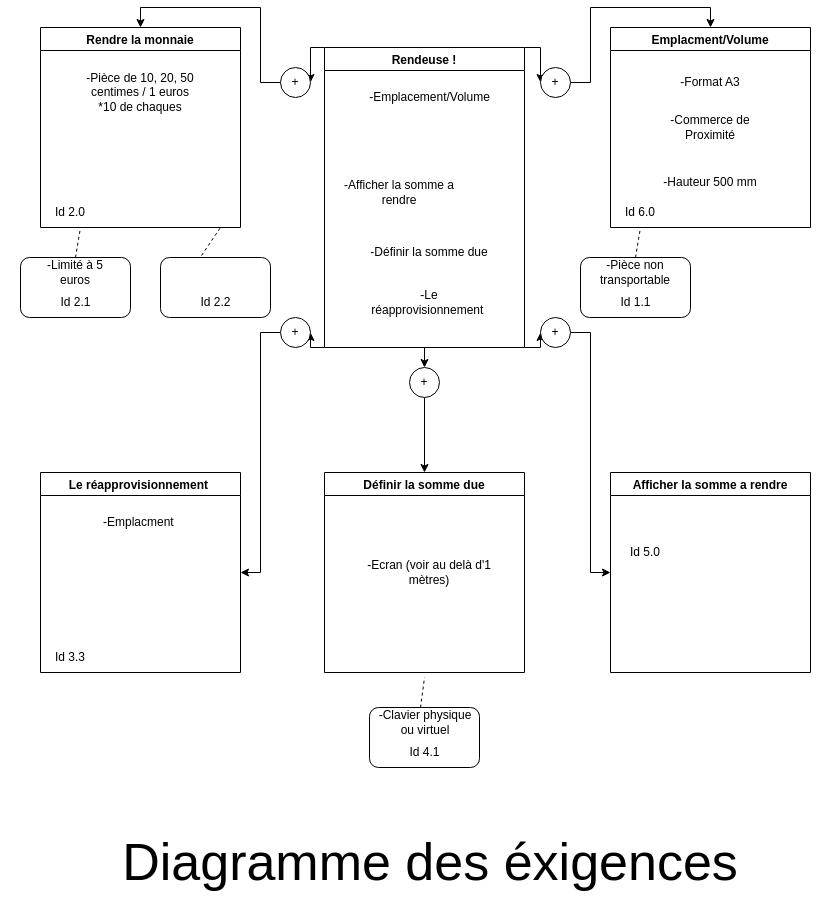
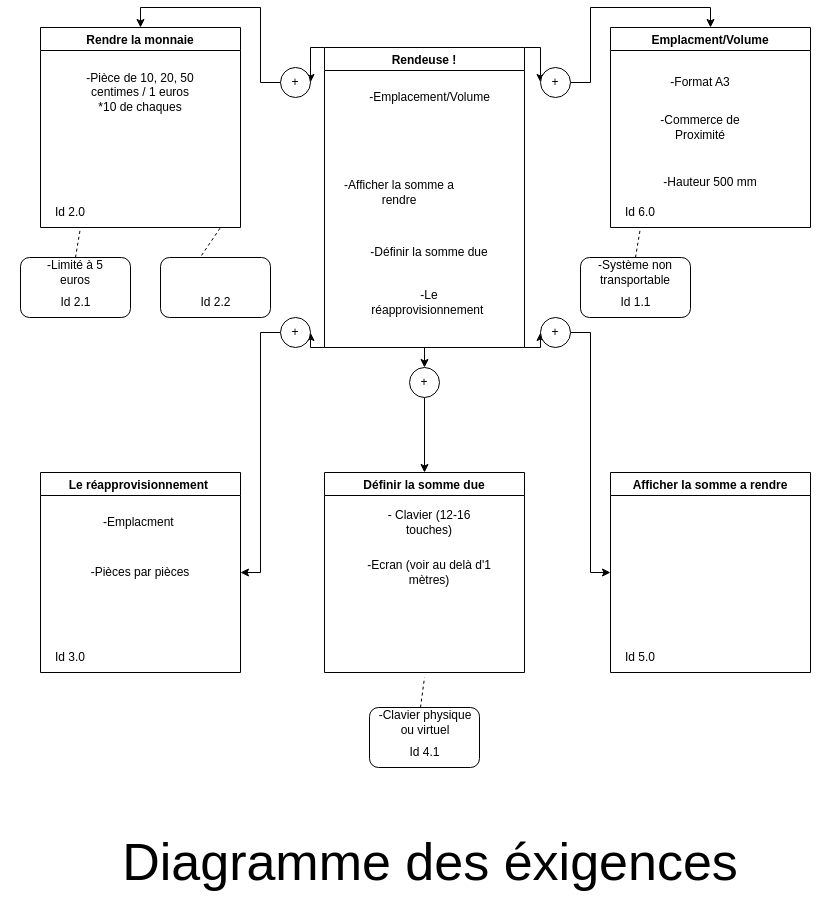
(711, 83) -> (701, 83)
(711, 128) -> (701, 128)
(636, 273) -> (636, 273)
none -> (430, 523)
(646, 553) -> (641, 658)
none -> (141, 573)
(71, 658) -> (71, 658)
